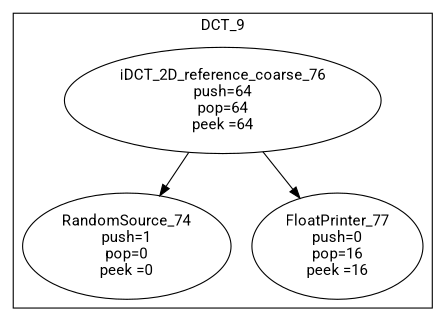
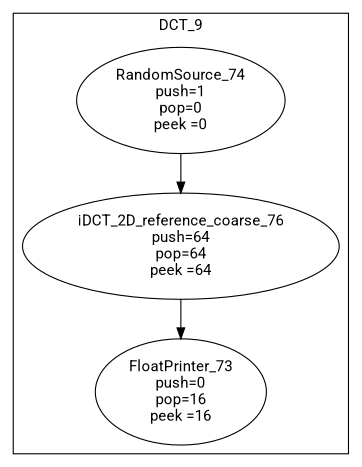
(177, 169) -> (181, 168)
(337, 246) -> (181, 392)
